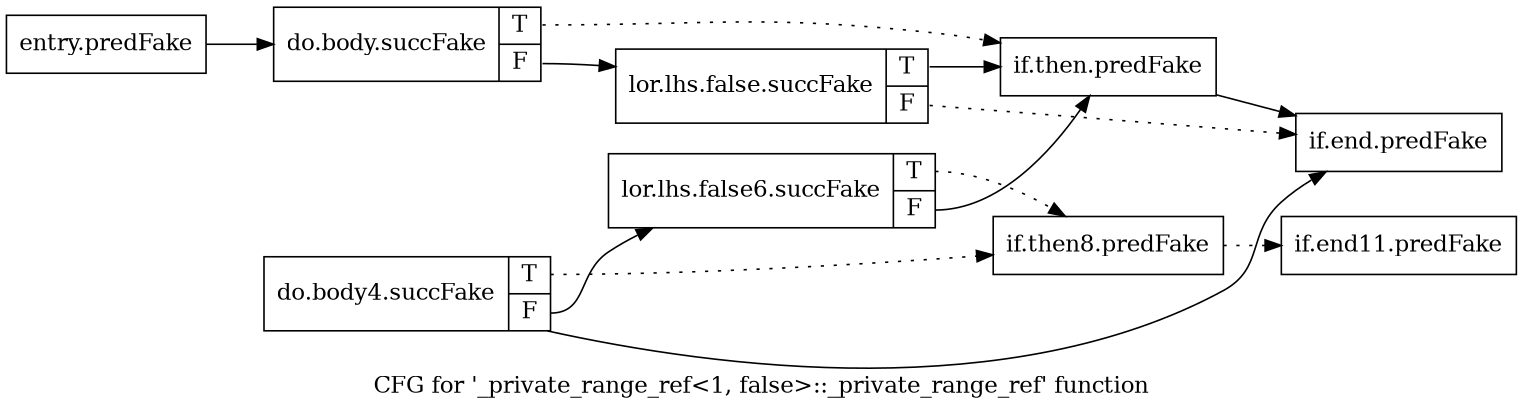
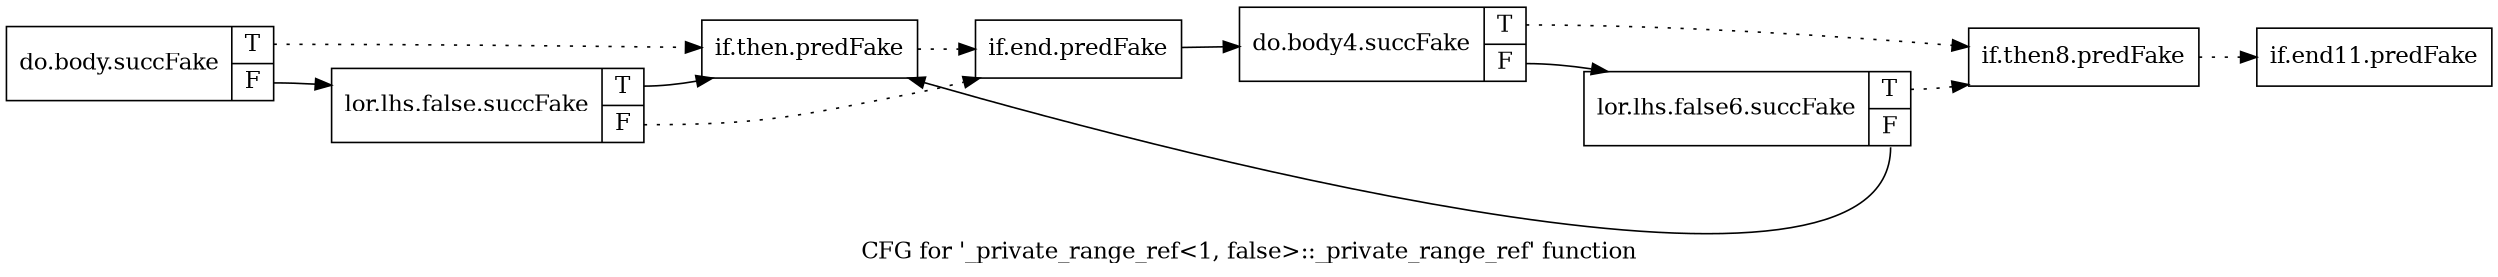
(106, 44) -> none
(1248, 103) -> (938, 49)
(963, 364) -> (1202, 47)
